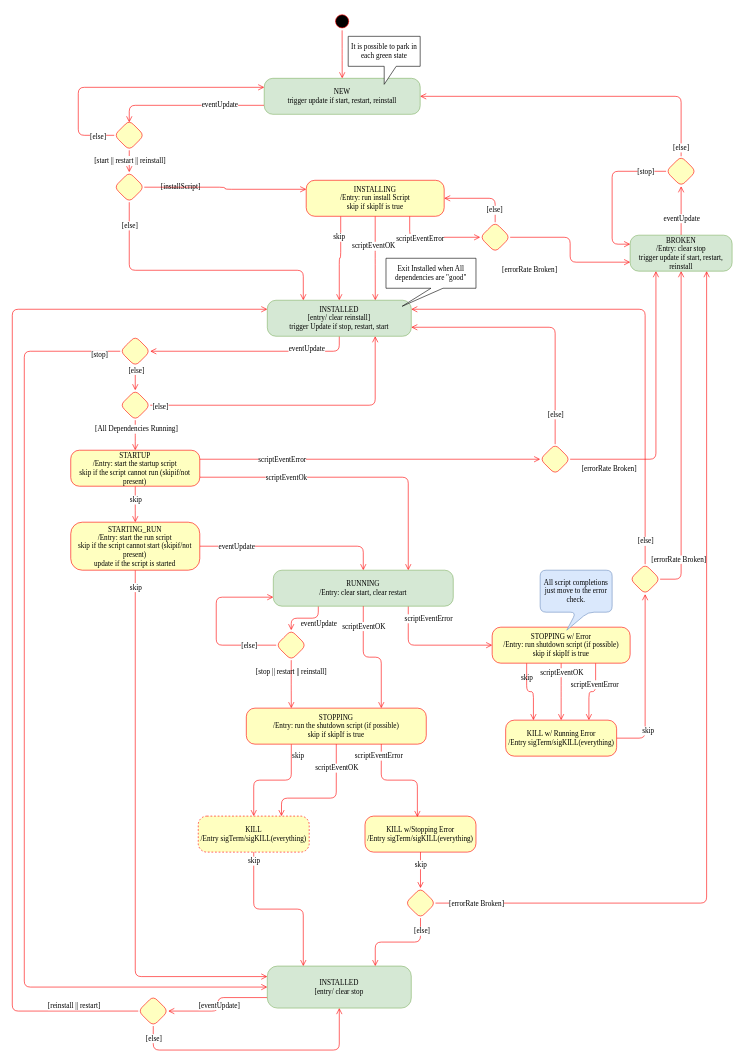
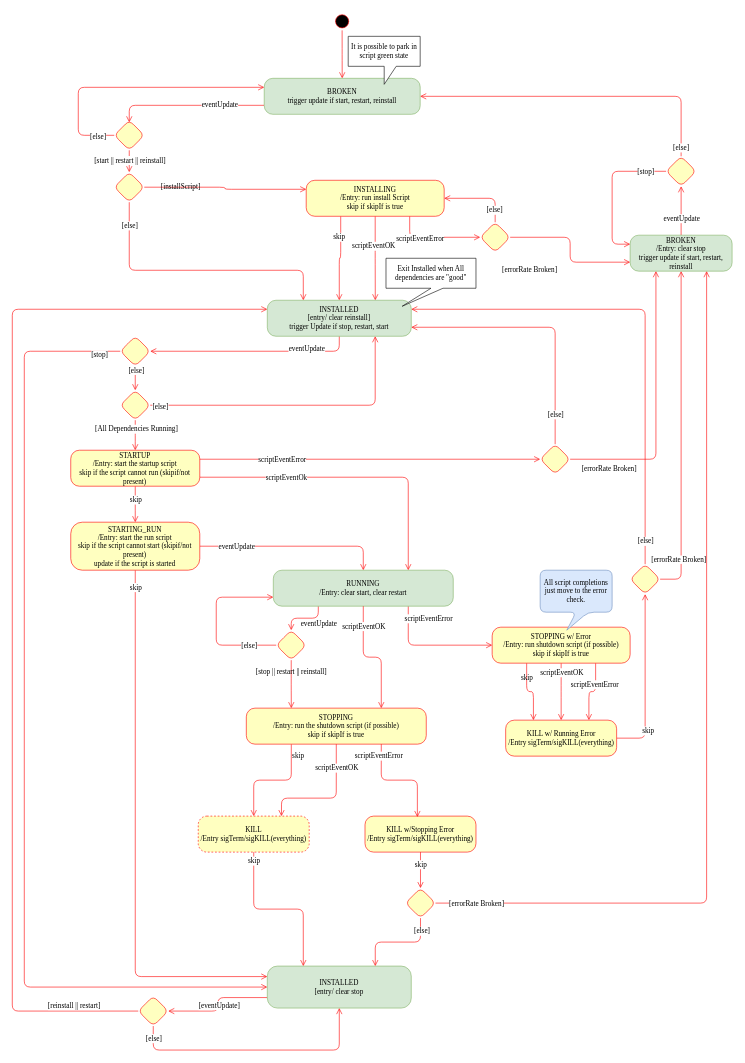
(384, 51) -> (384, 51)
(342, 96) -> (342, 96)
